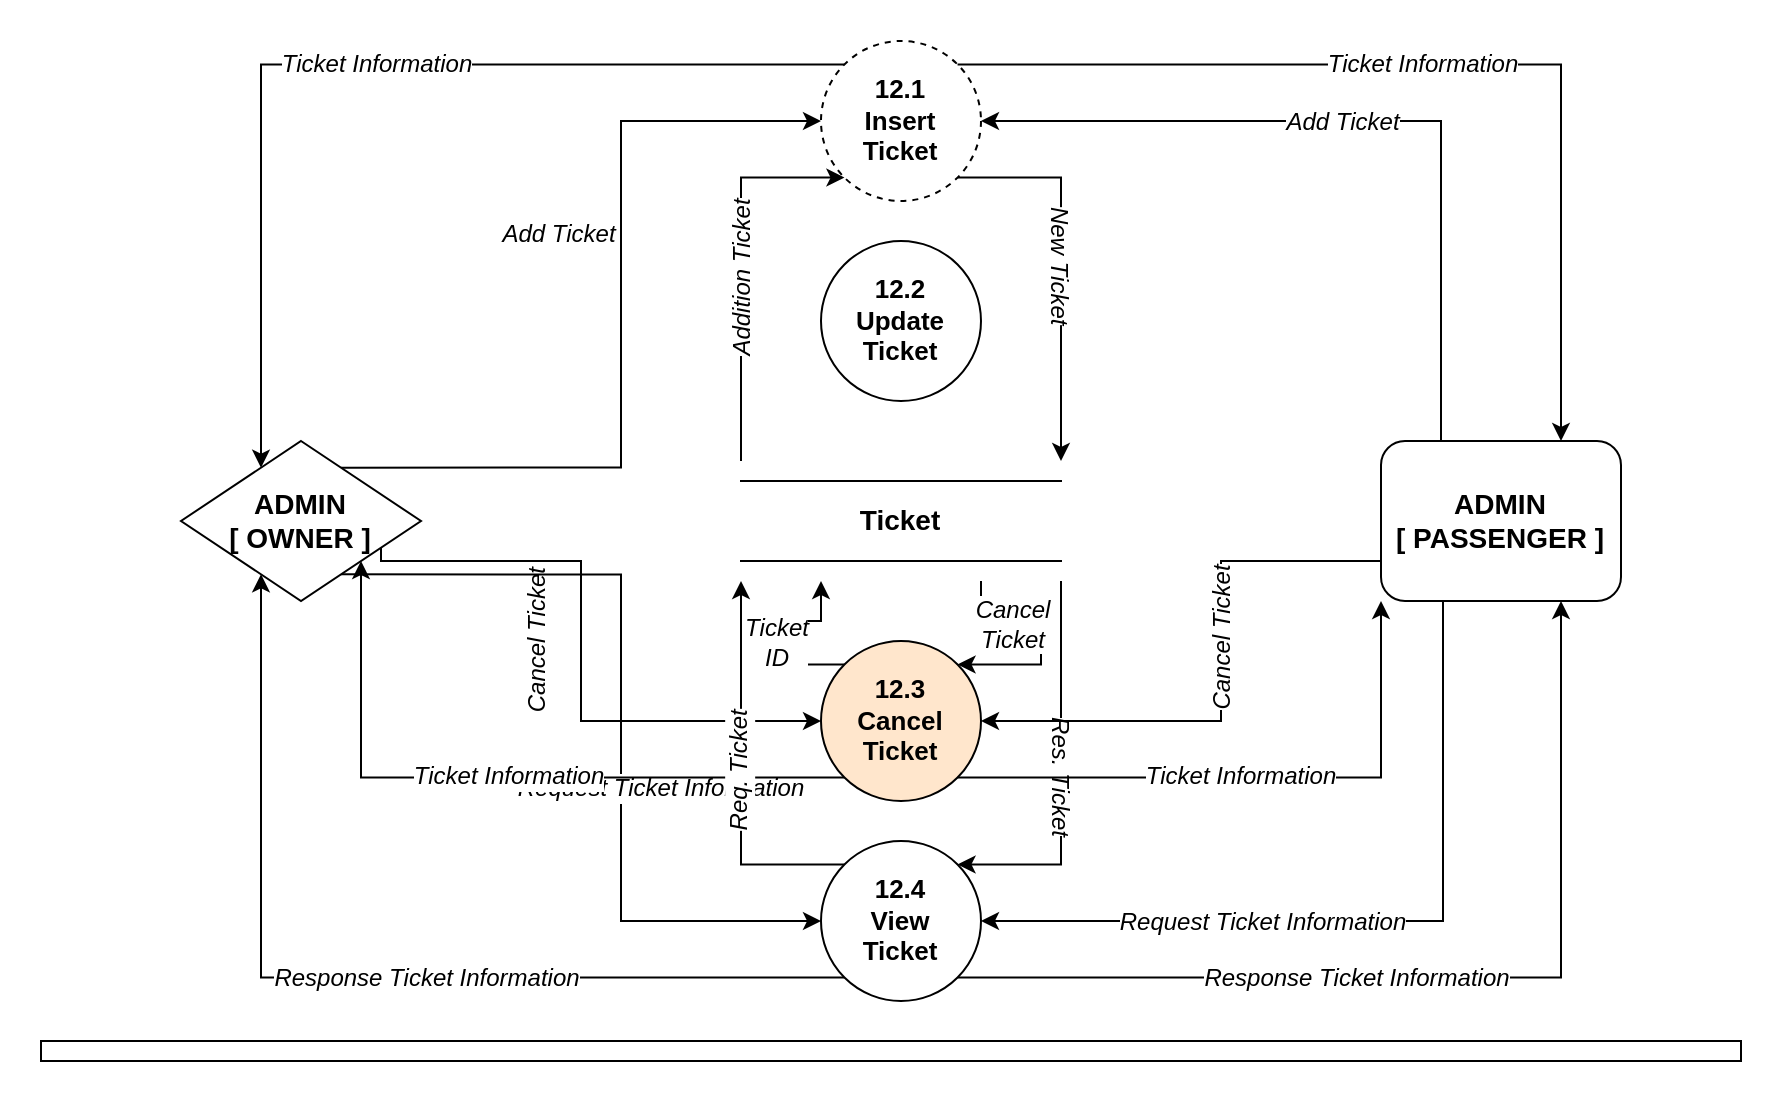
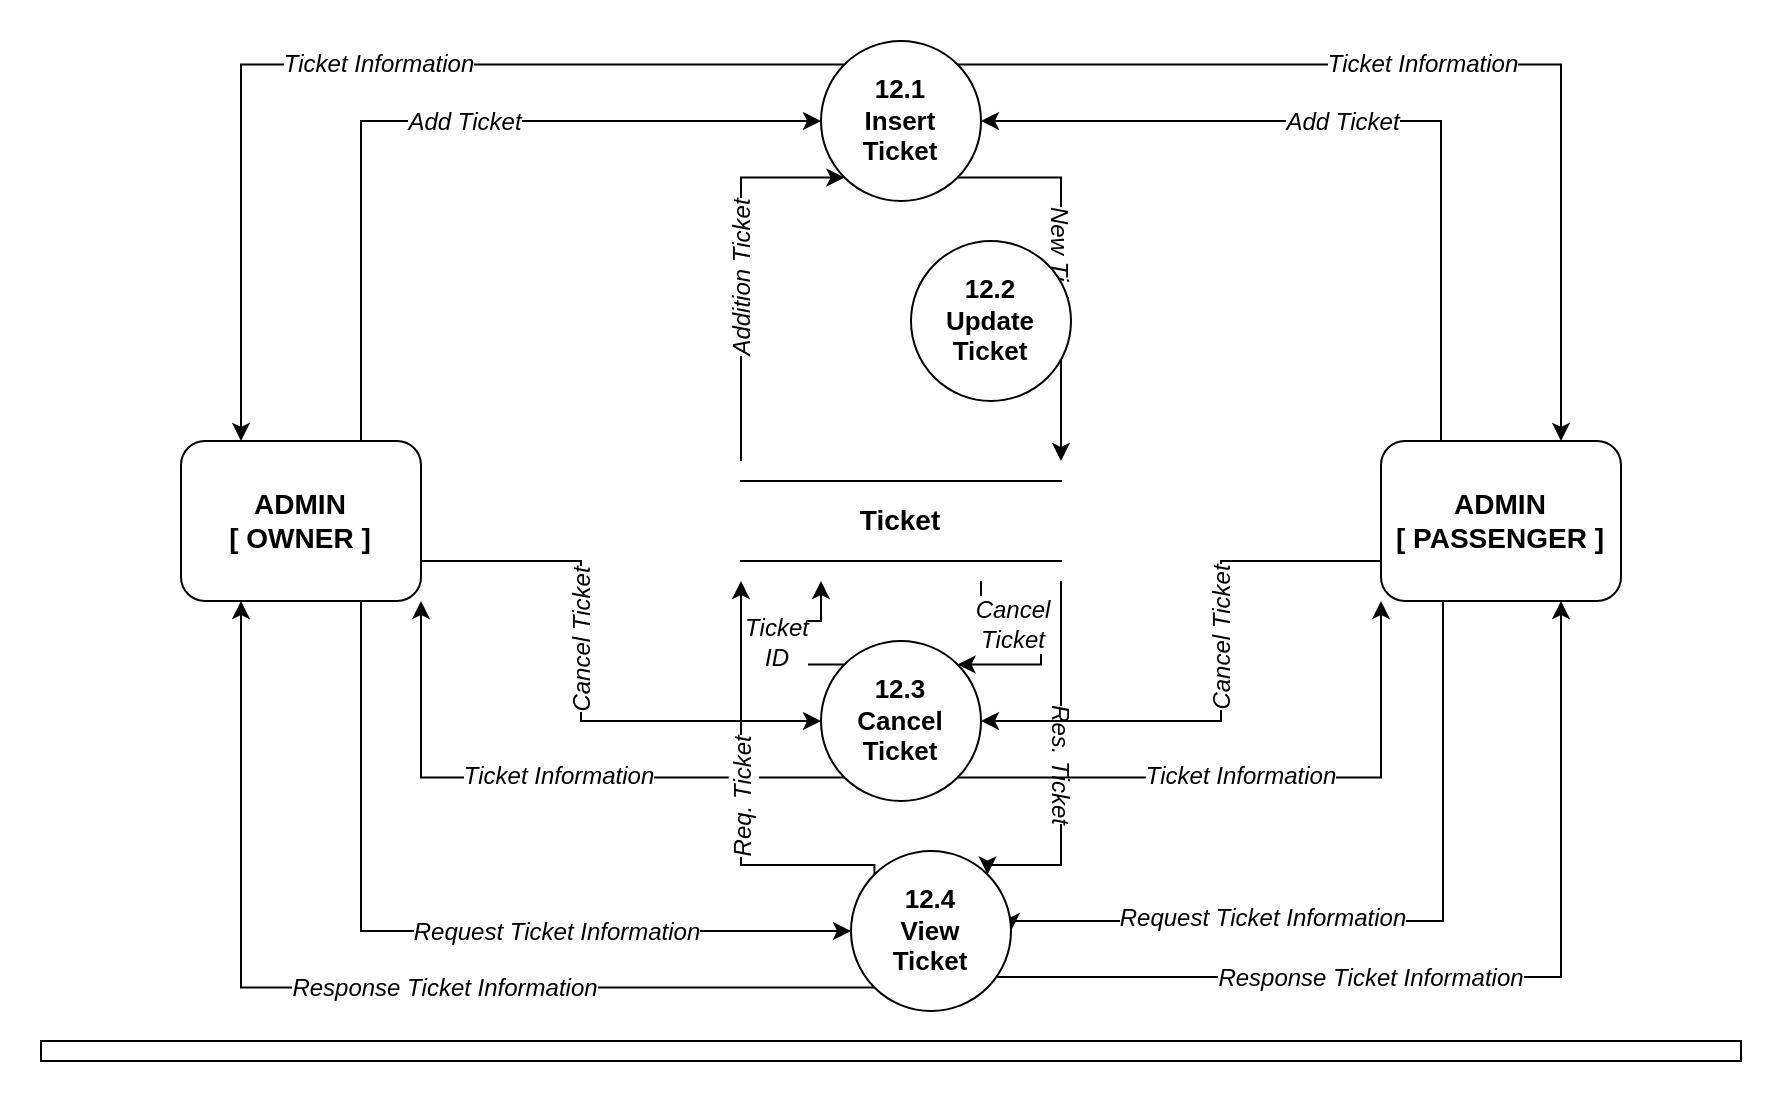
(901, 121) -> (901, 121)
(901, 321) -> (991, 321)
(301, 521) -> (301, 521)
(901, 721) -> (901, 721)
(901, 921) -> (931, 931)
